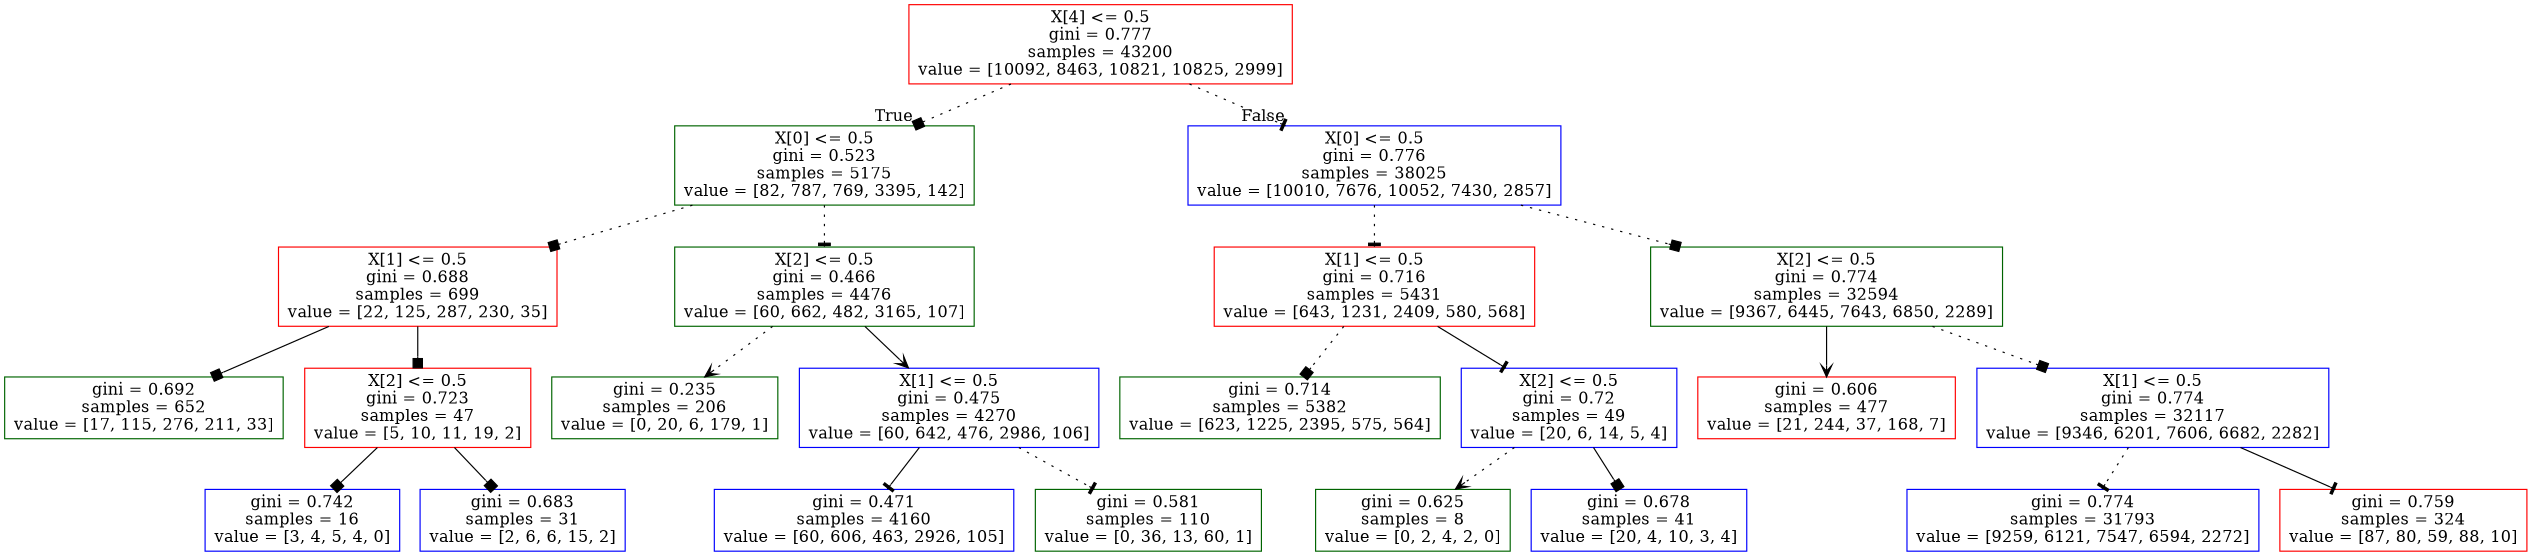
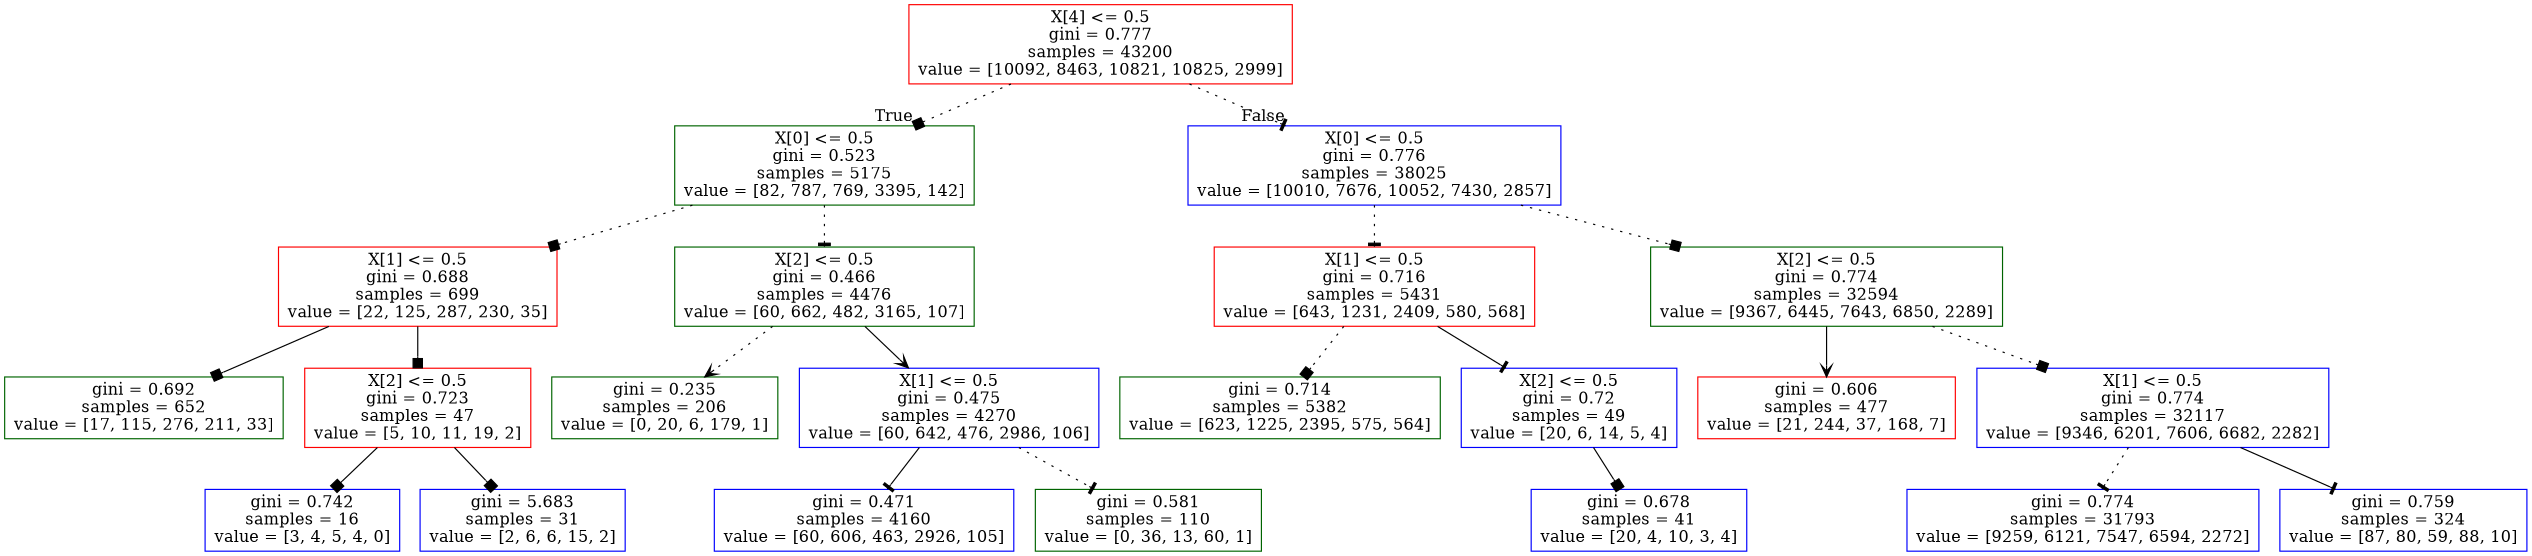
(523, 520) -> (523, 520)
(1413, 520) -> none
(2403, 520) -> (2403, 520)
